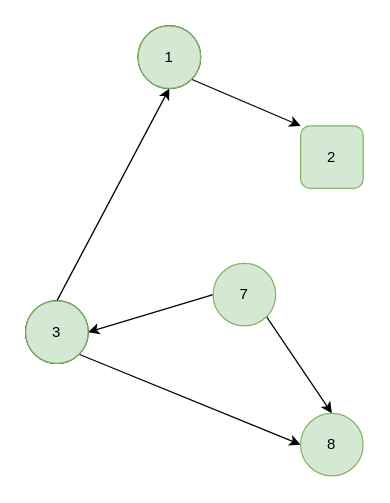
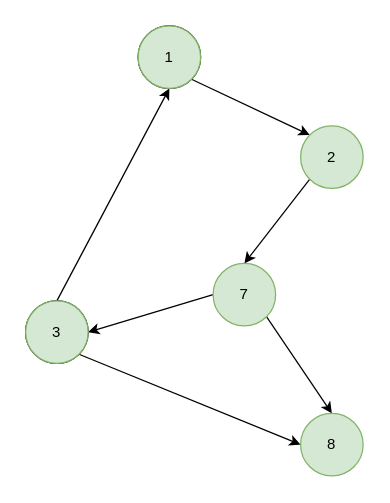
(332, 157) -> (332, 157)
none -> (280, 218)
